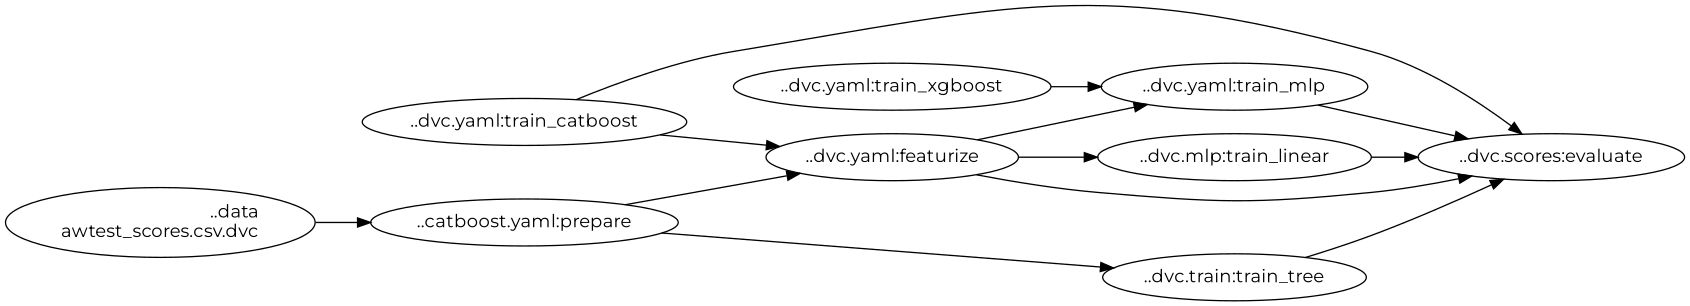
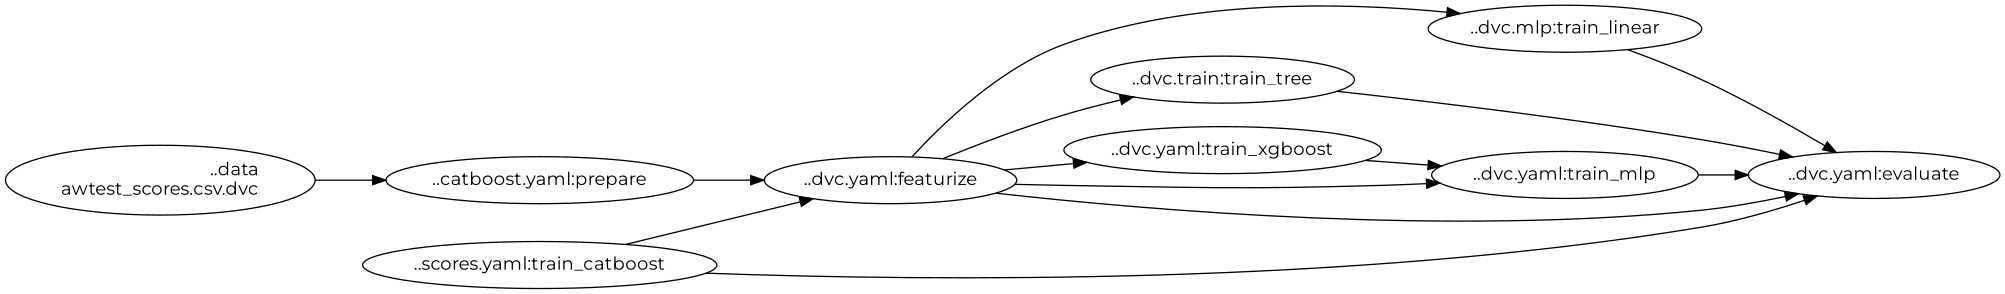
(524, 122) -> (540, 265)
(1551, 157) -> (1874, 175)
none -> (1039, 167)
(881, 250) -> (1030, 126)
